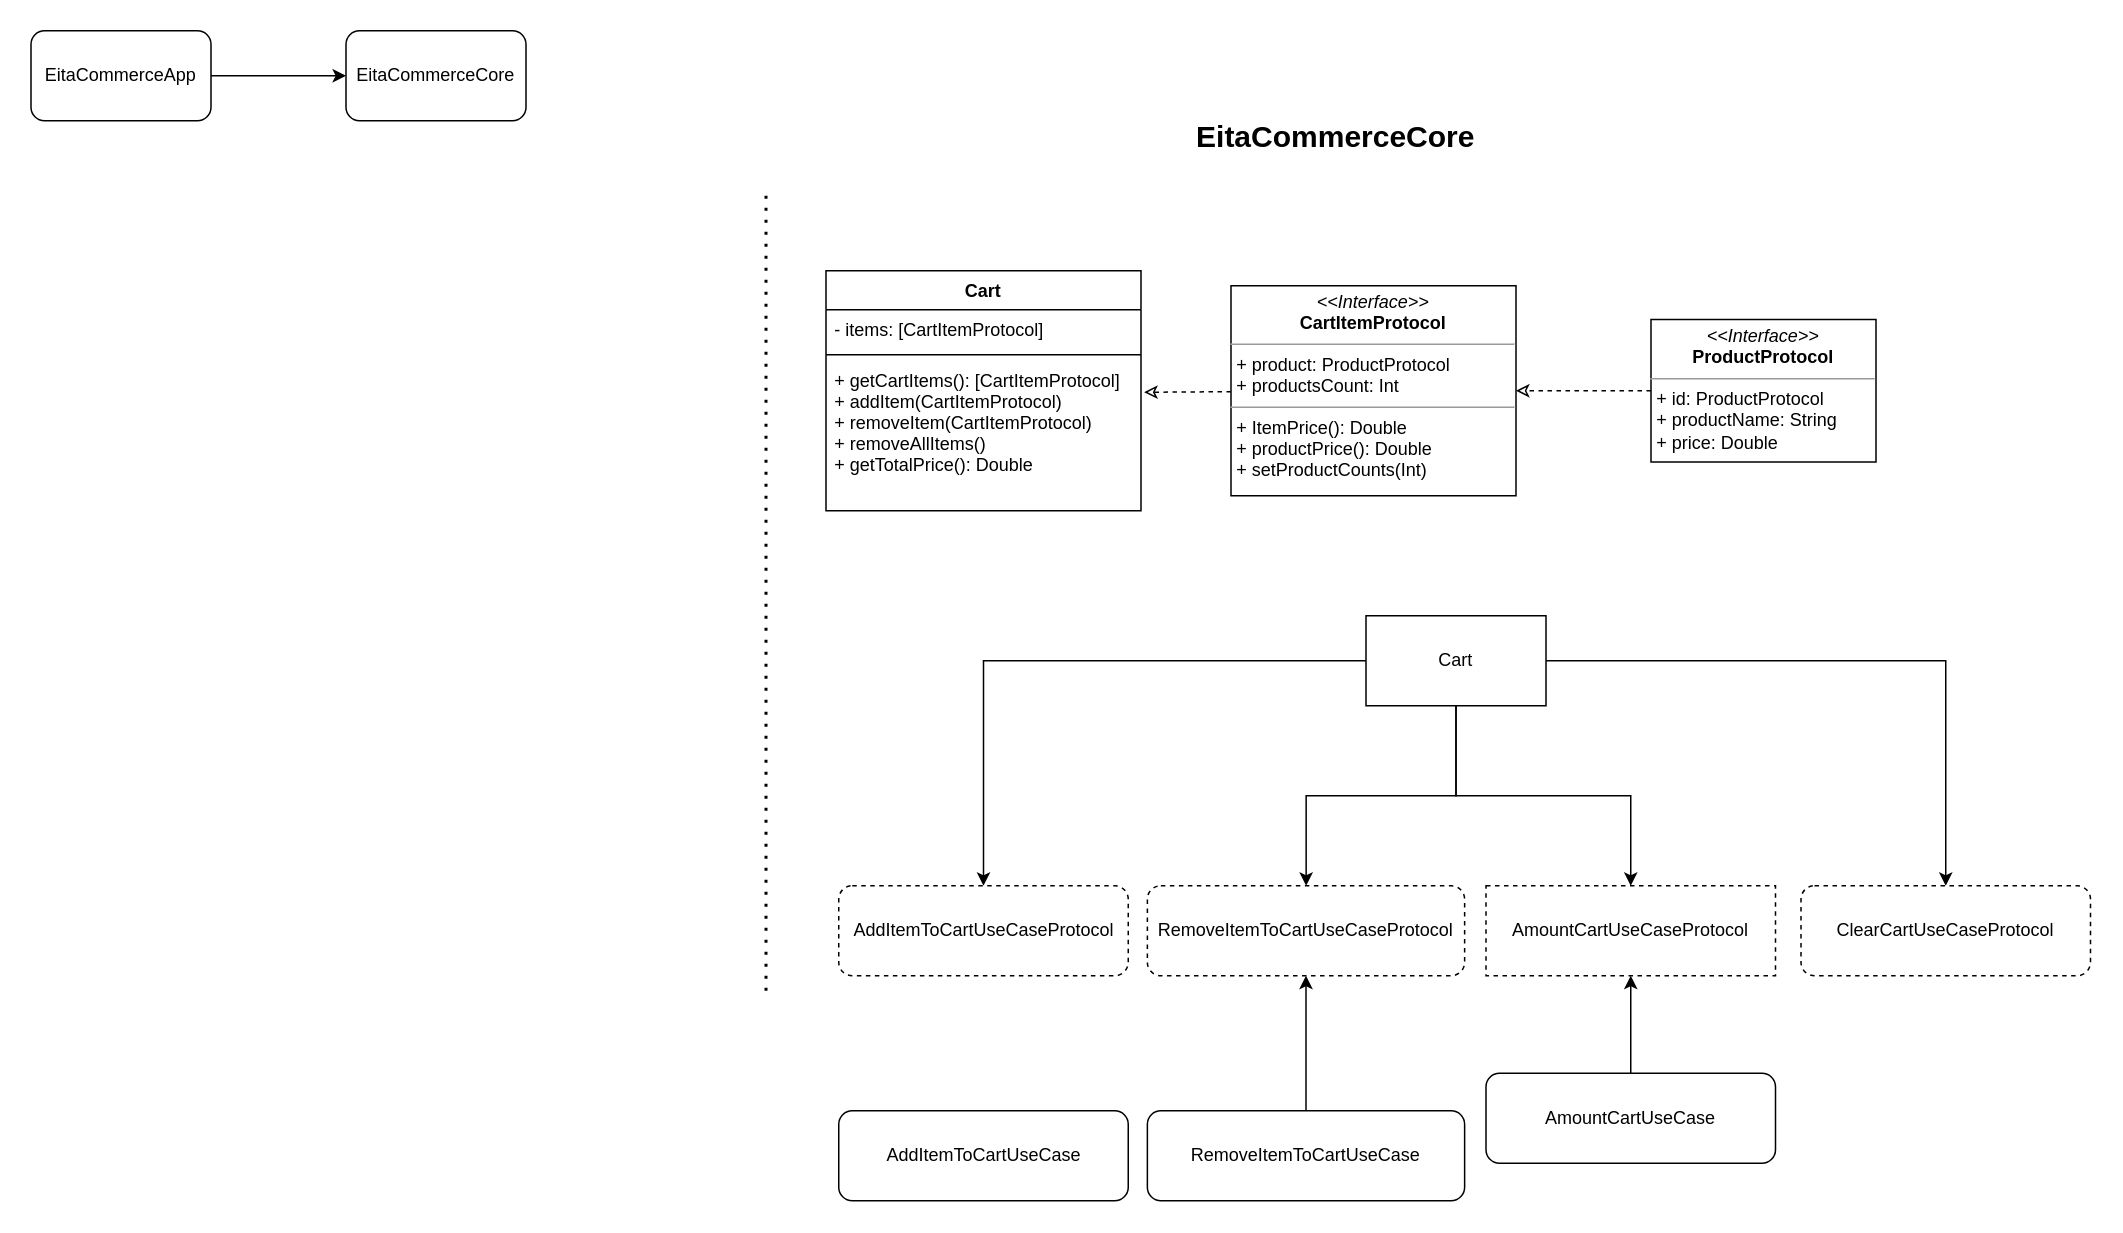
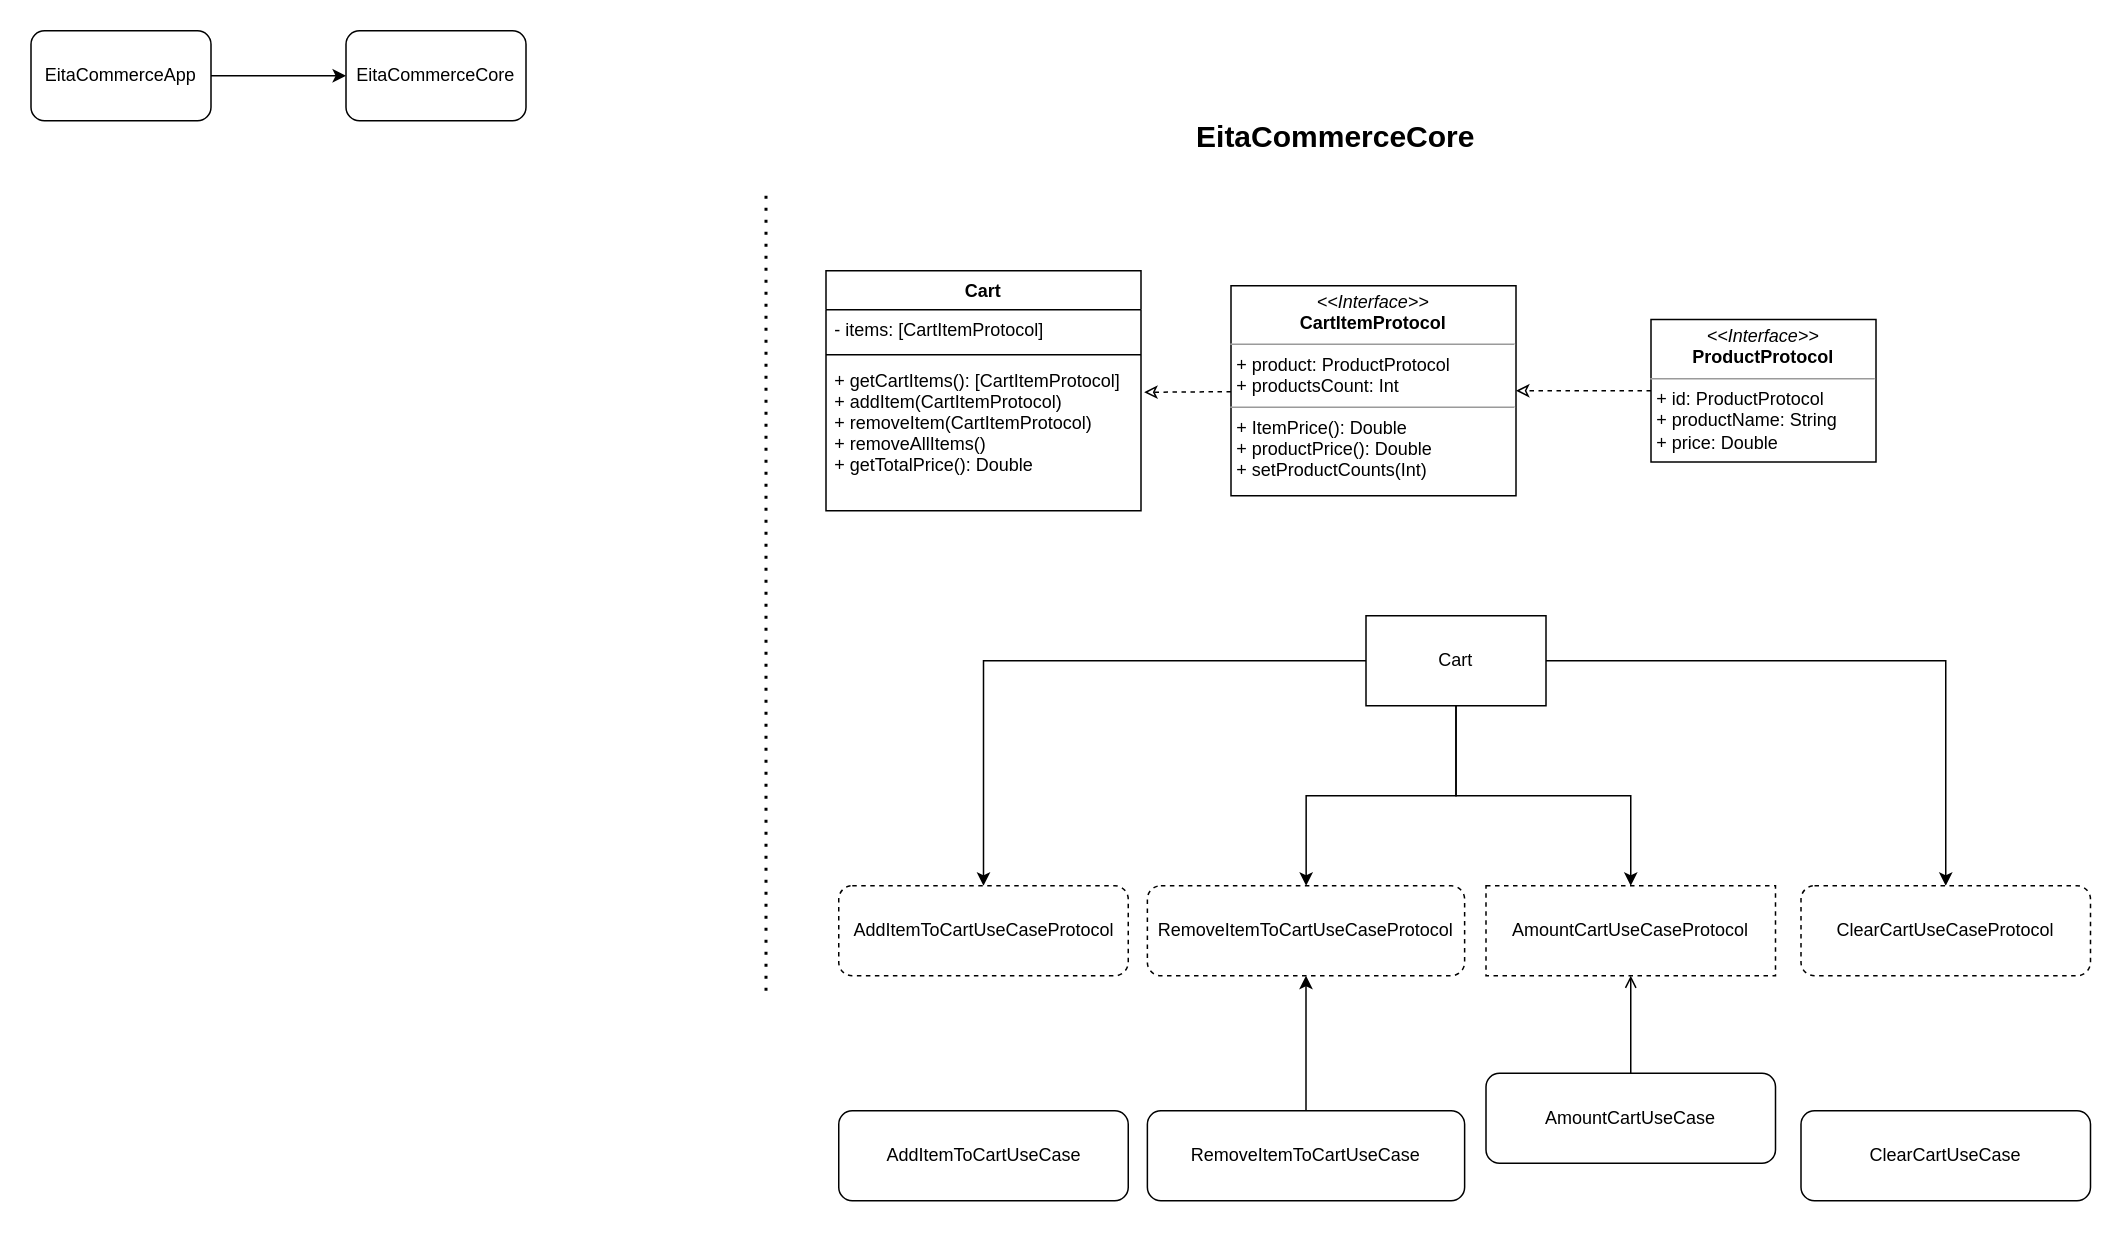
(1631, 987) -> (1631, 984)
none -> (1946, 1156)
